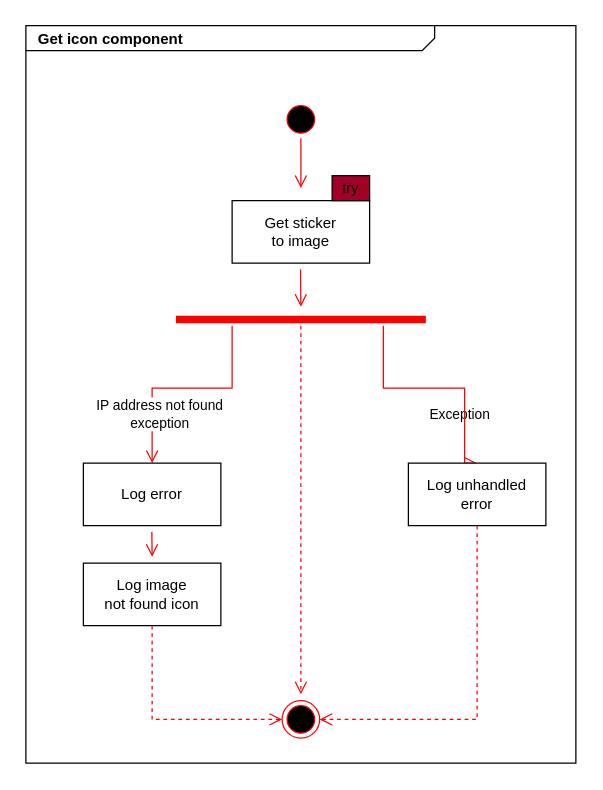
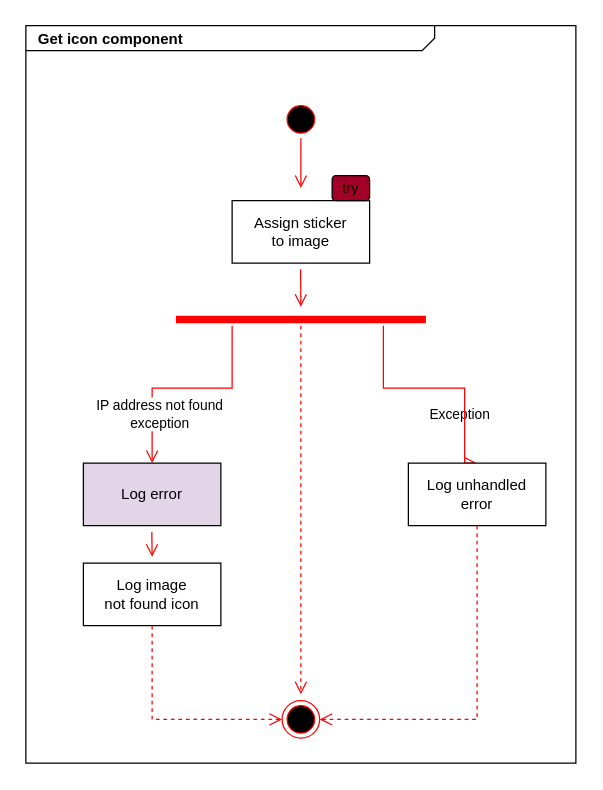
(351, 188) -> (351, 188)
(301, 232) -> (301, 232)
(152, 494) -> (152, 494)
